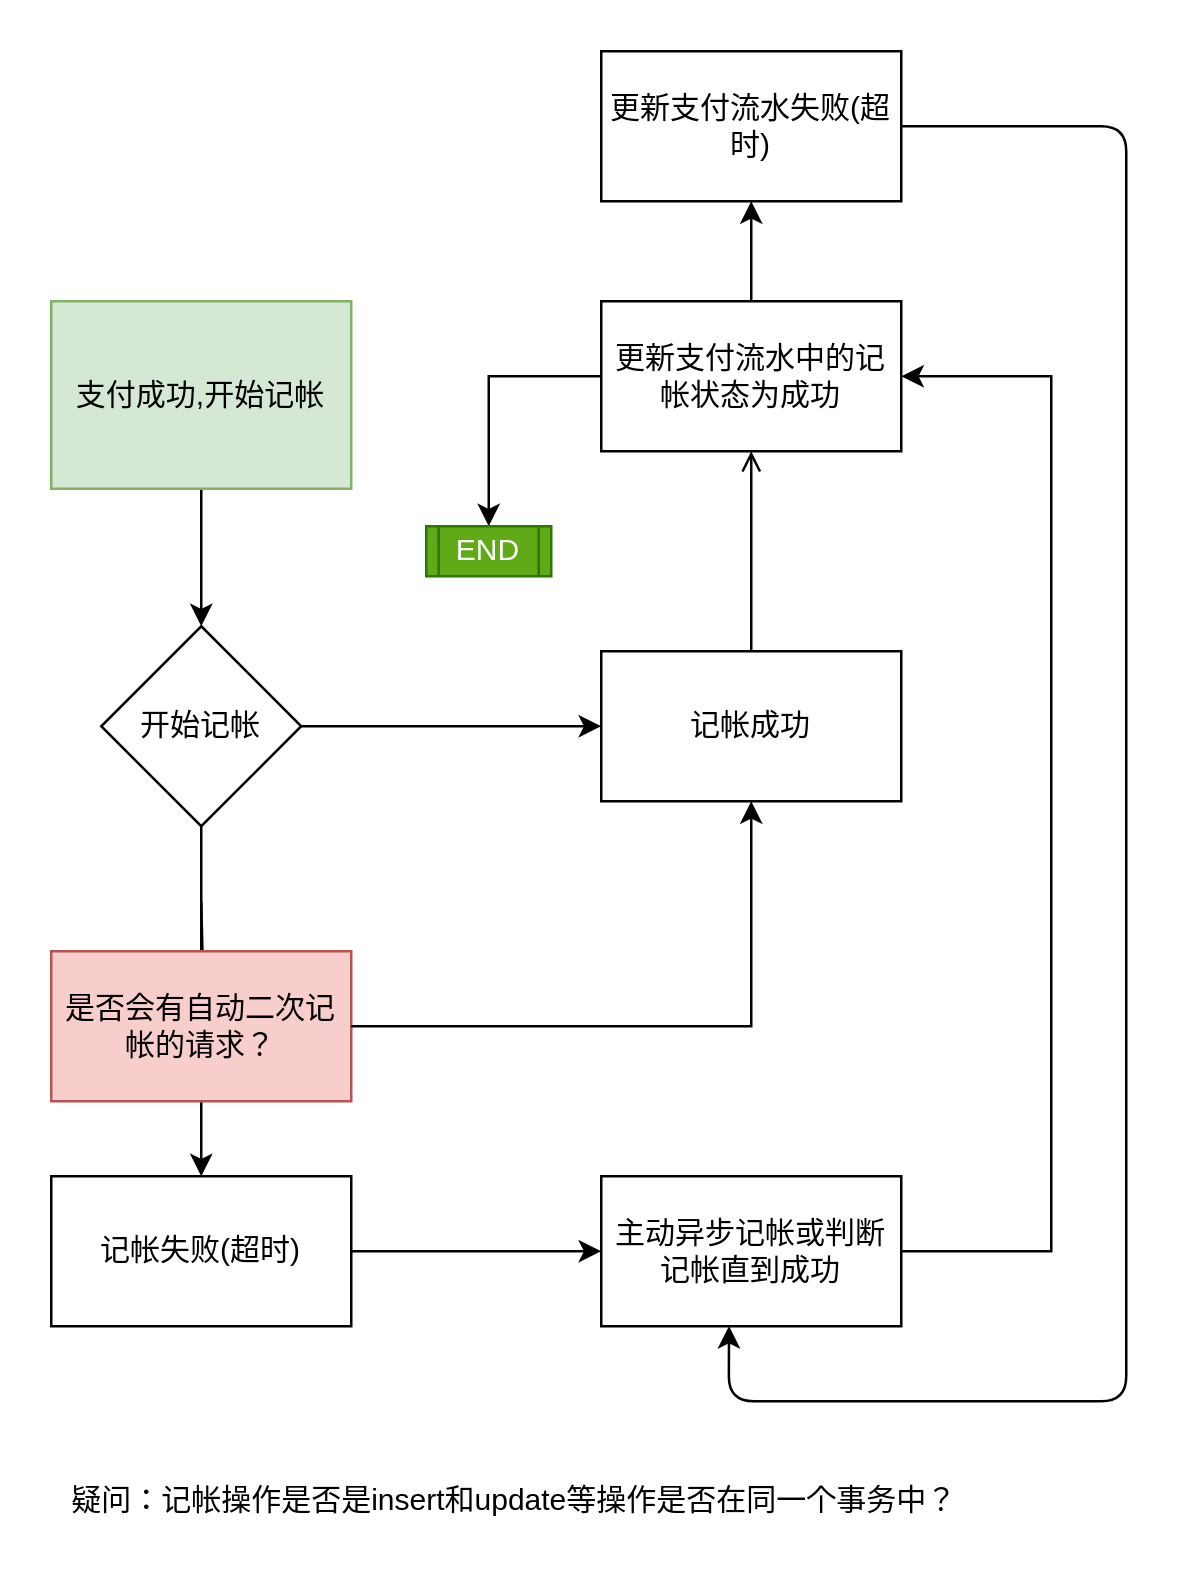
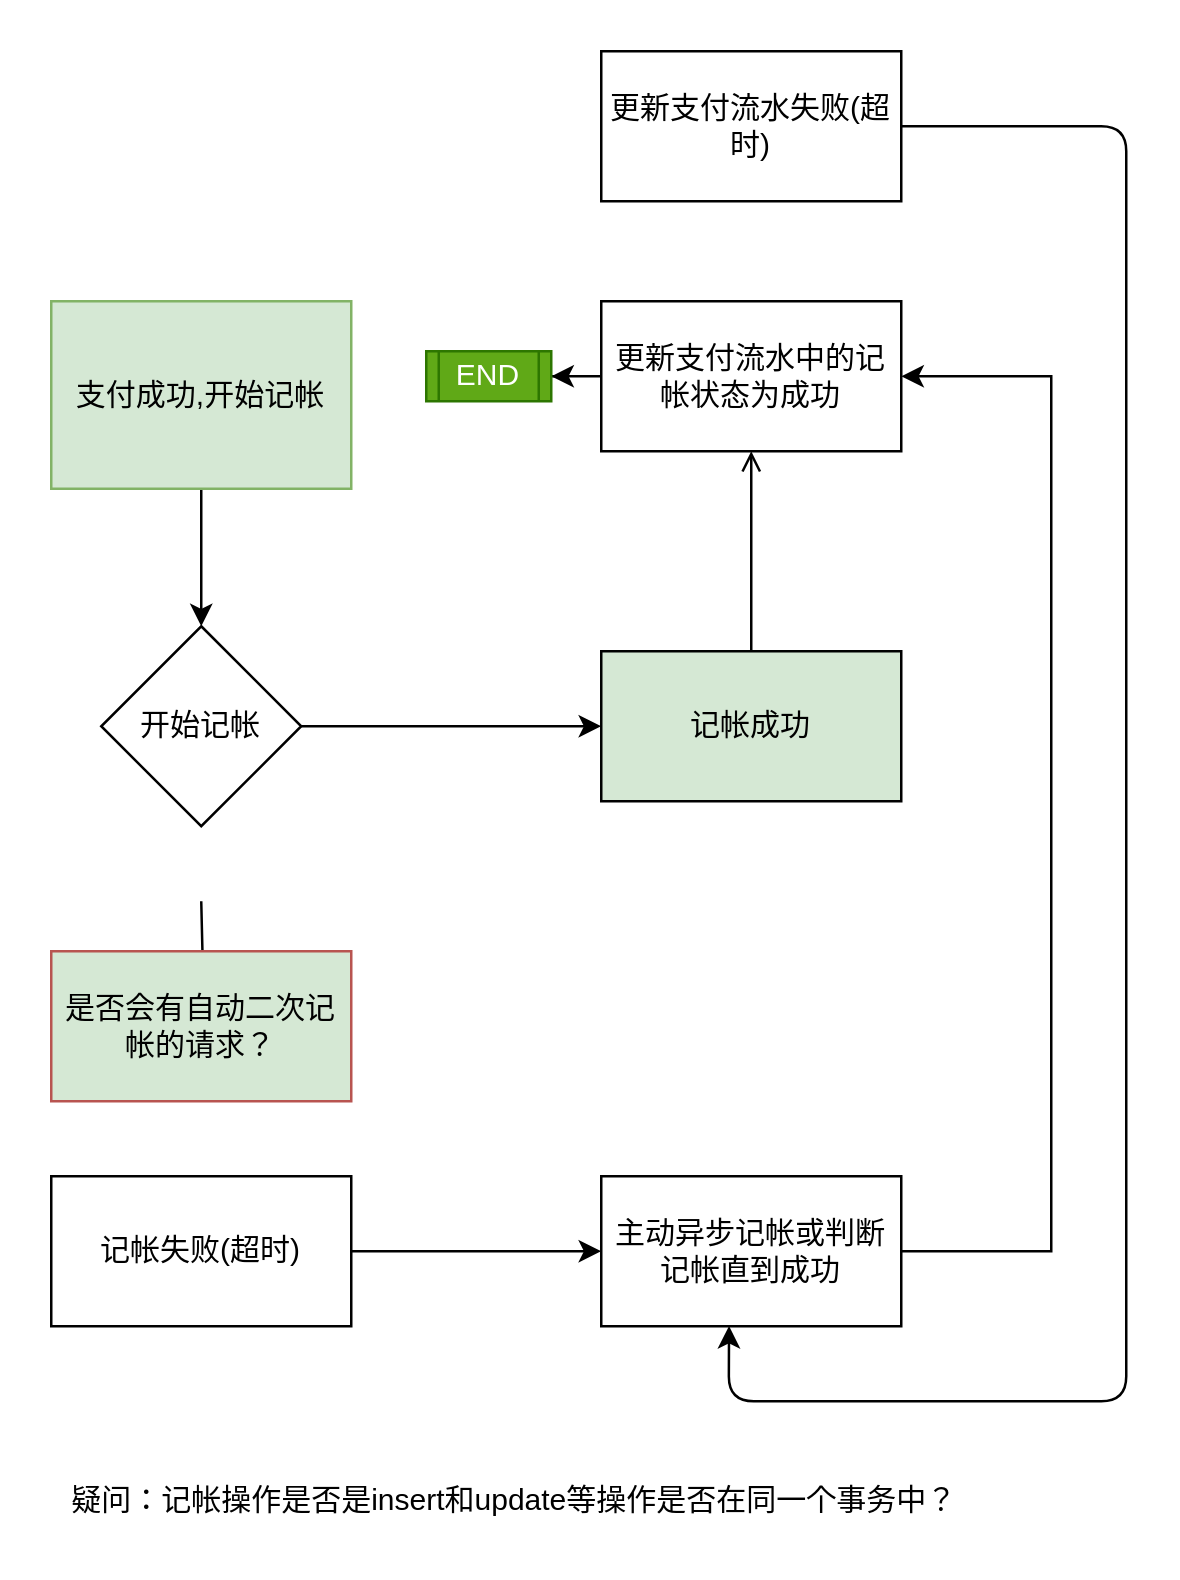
(751, 259) -> none
(489, 551) -> (489, 376)
(751, 726) -> (751, 726)
(201, 863) -> none
(201, 1026) -> (201, 1026)
(655, 1026) -> none
